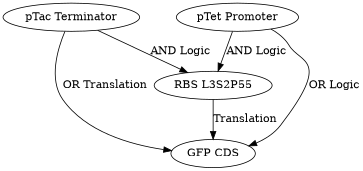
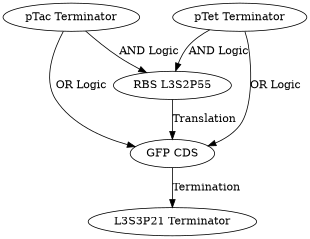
(237, 17) -> (240, 17)
(105, 85) -> (81, 85)
none -> (172, 222)
